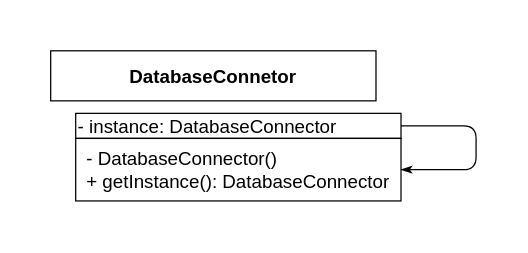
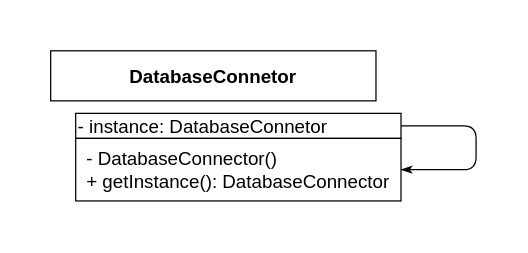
(221, 126) -> (215, 126)
